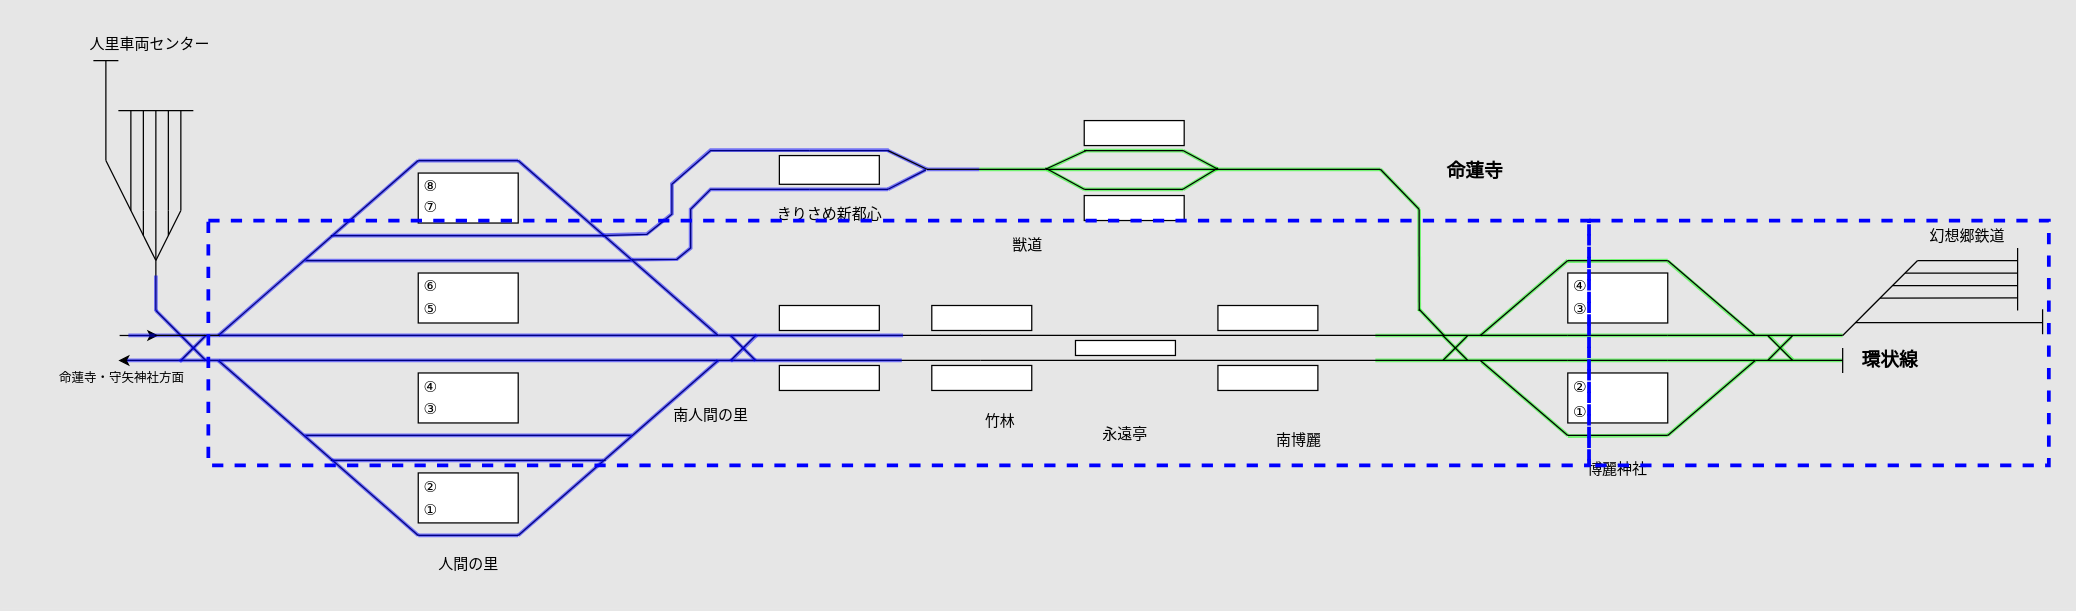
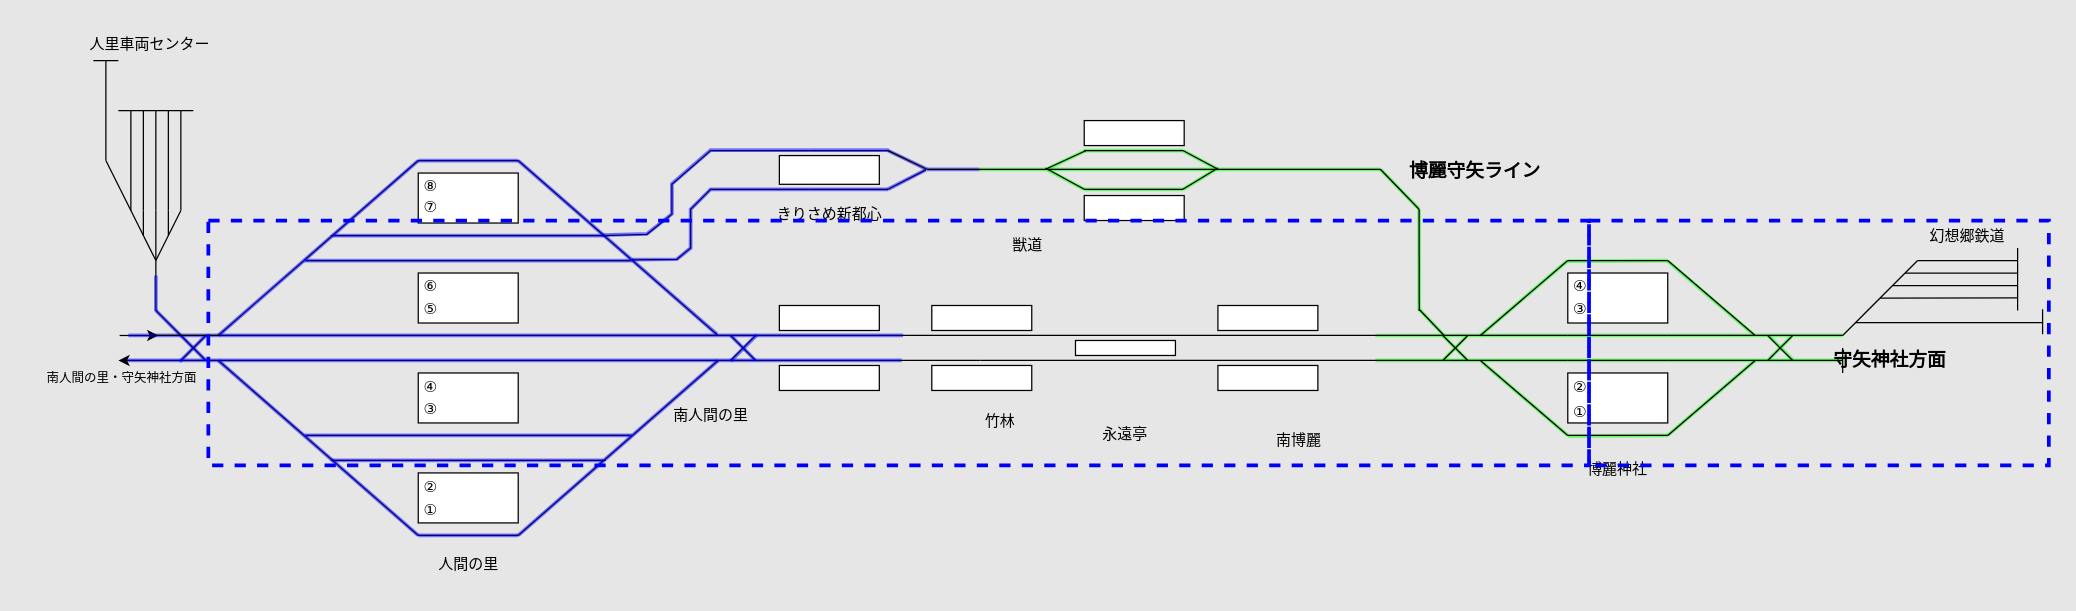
(1476, 171) -> (1476, 171)
(1891, 359) -> (1891, 359)
(122, 378) -> (122, 378)
